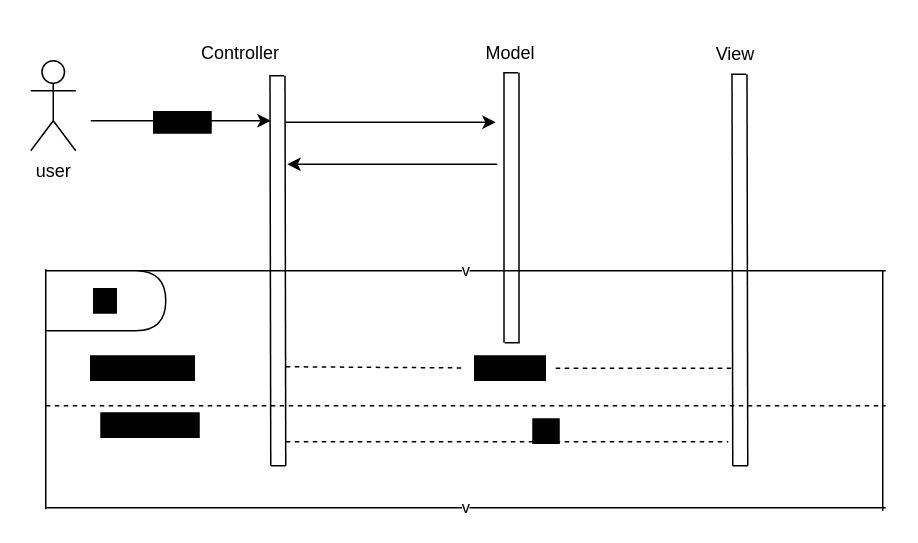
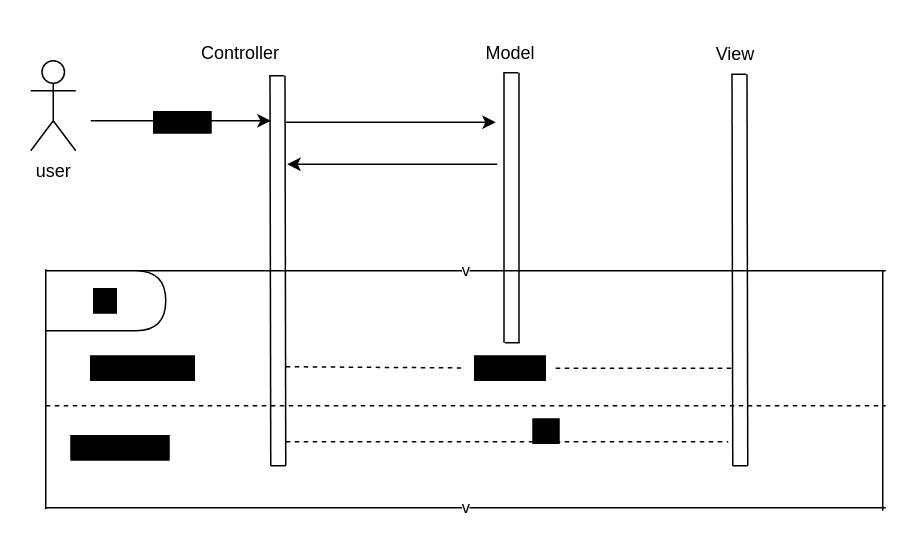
(151, 425) -> (121, 448)
